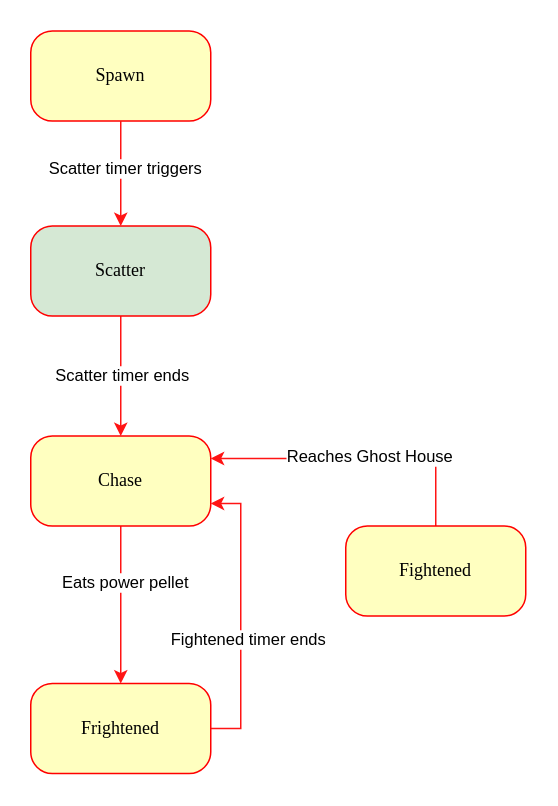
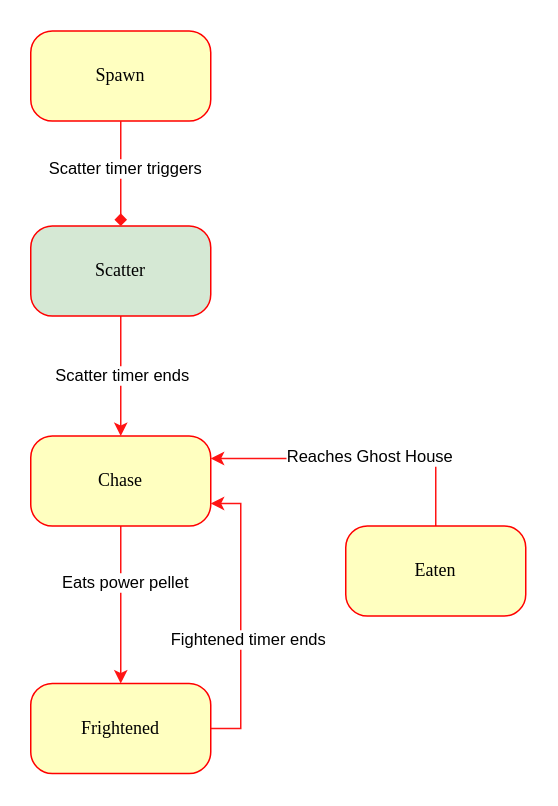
(121, 214) -> (121, 213)
(436, 571) -> (436, 571)
